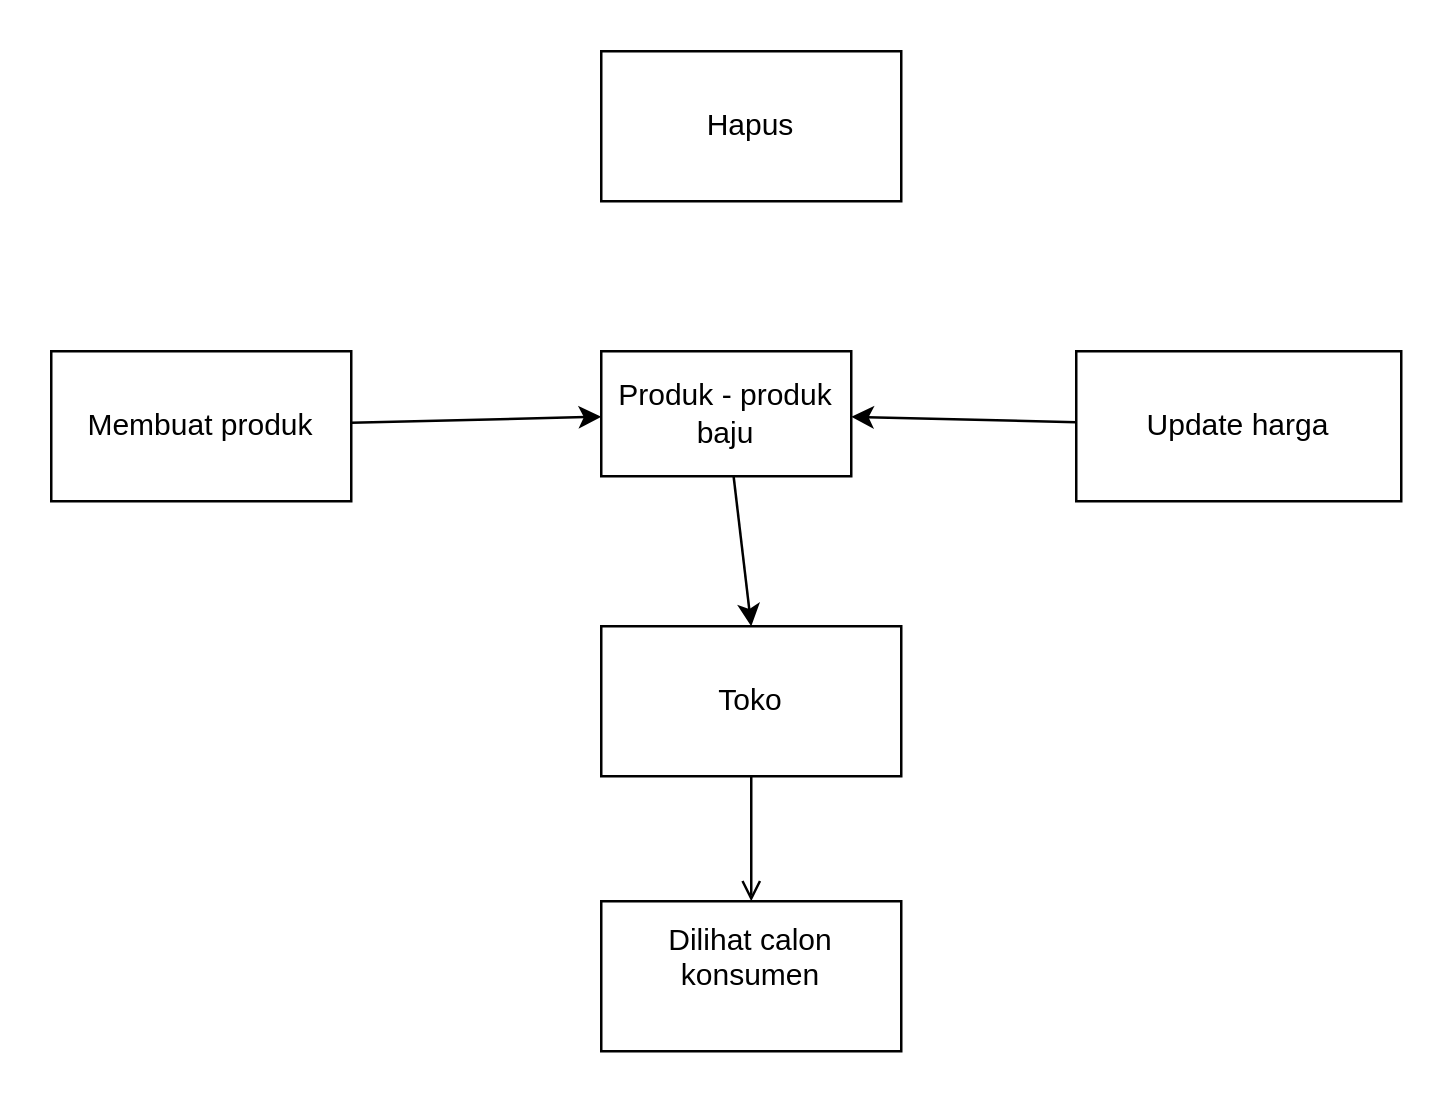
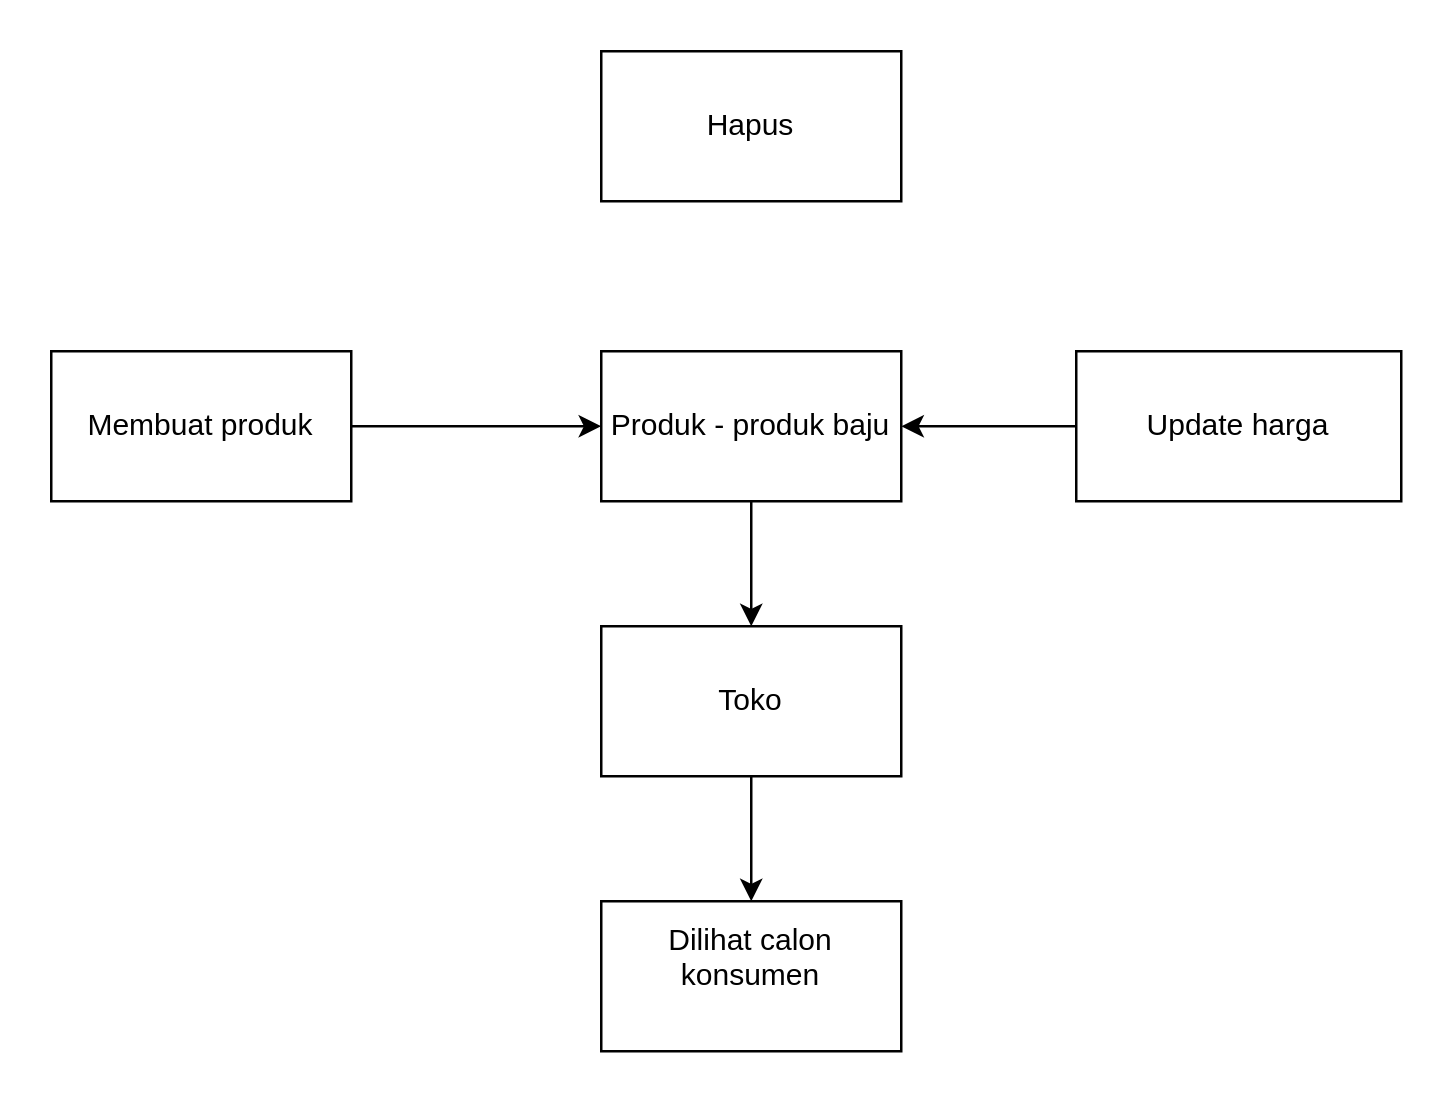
(726, 414) -> (751, 426)
(751, 887) -> (751, 883)
